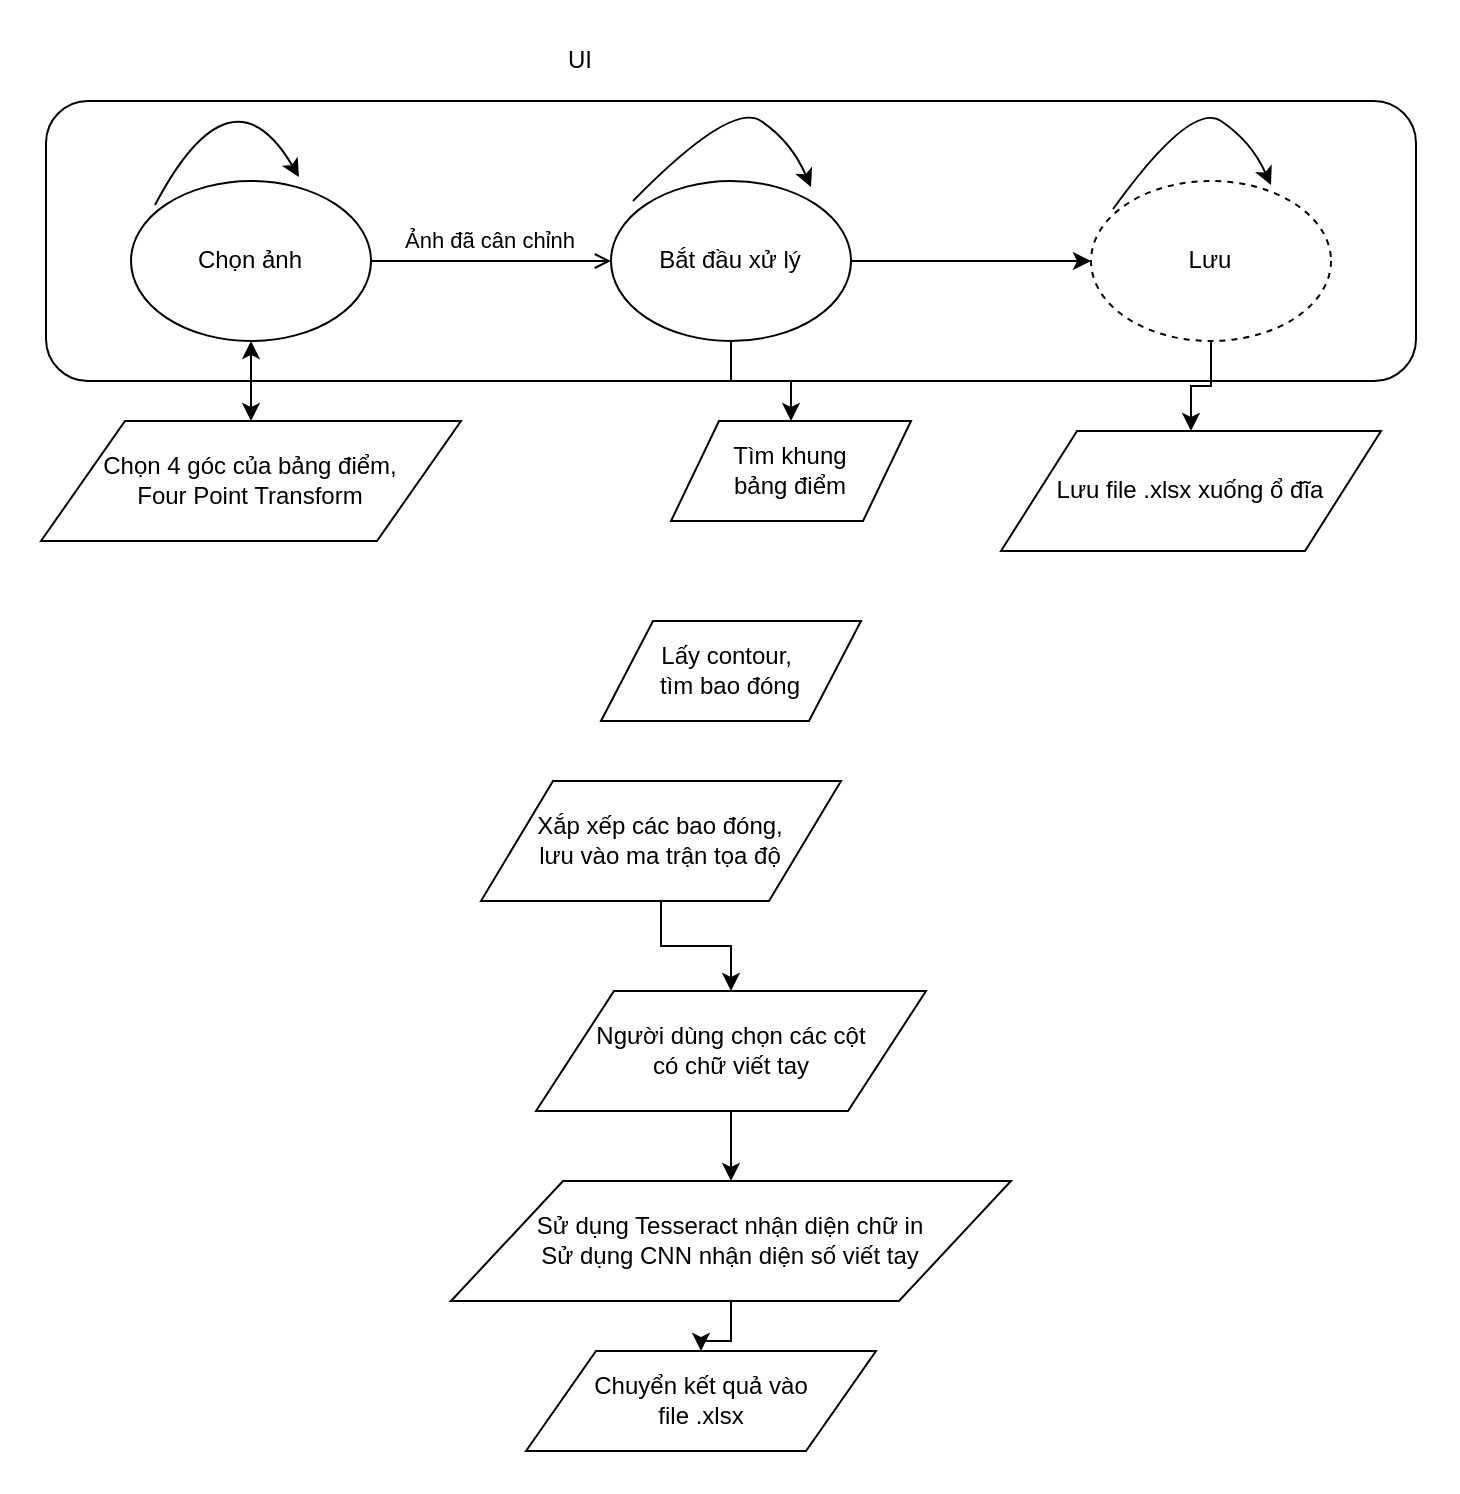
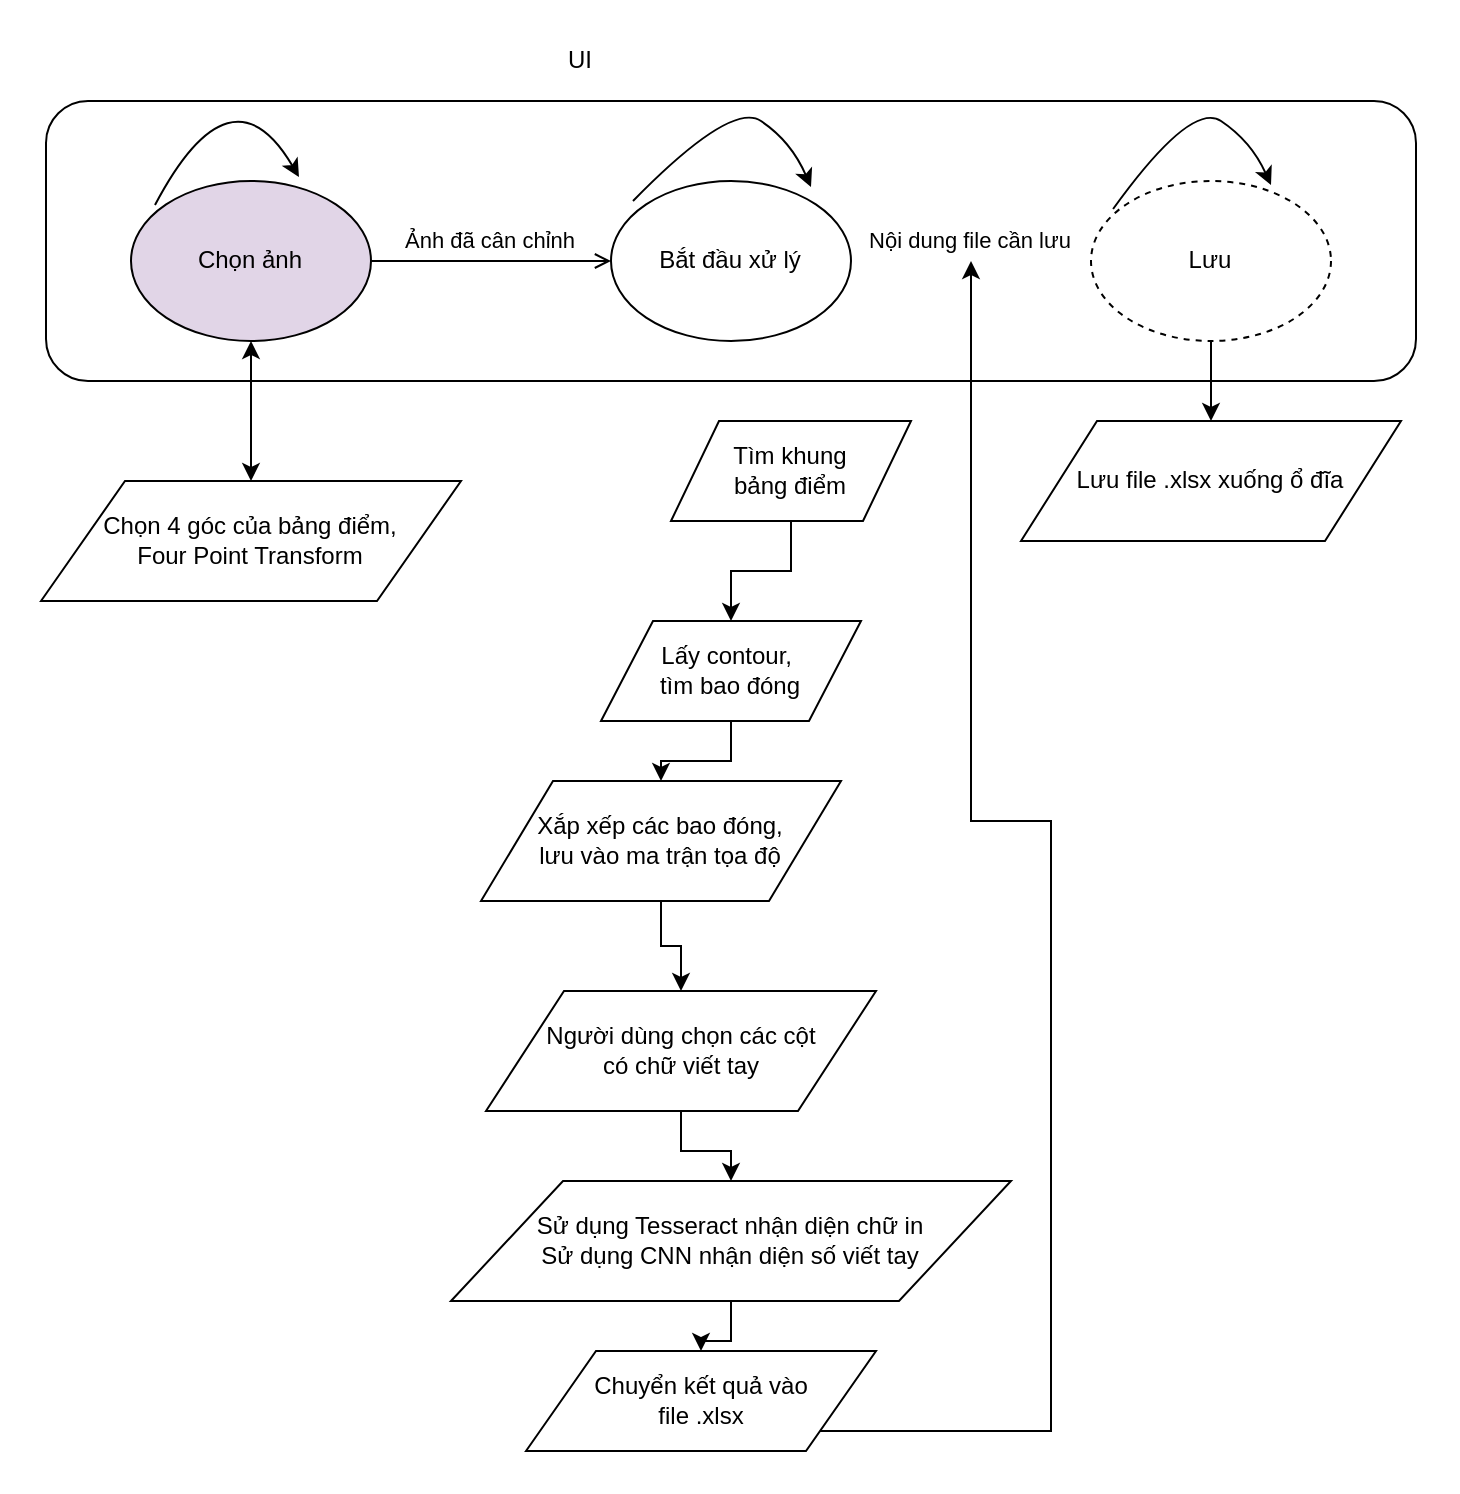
none -> (971, 241)
(251, 261) -> (251, 261)
(964, 261) -> none
(731, 362) -> none
(251, 481) -> (251, 541)
(1191, 491) -> (1211, 481)
none -> (768, 571)
none -> (713, 761)
none -> (1051, 928)
(731, 1051) -> (681, 1051)
